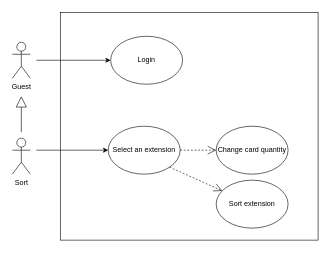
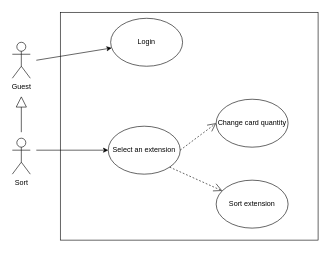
(147, 60) -> (147, 42)
(252, 150) -> (252, 123)
